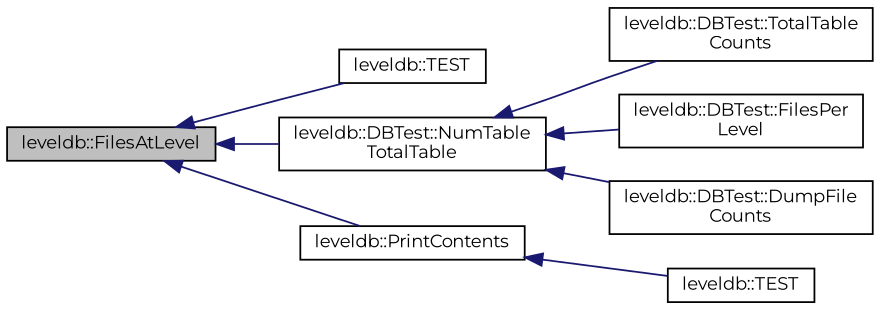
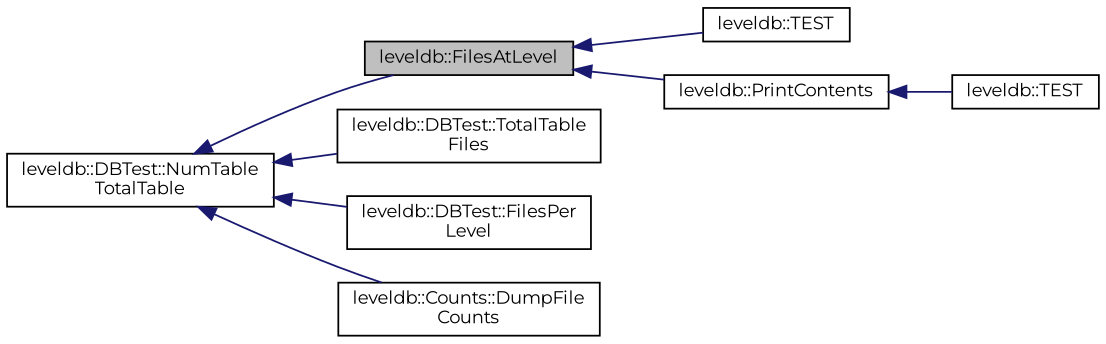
(741, 34) -> (469, 136)
(256, 144) -> (300, 106)
(741, 208) -> (469, 309)
